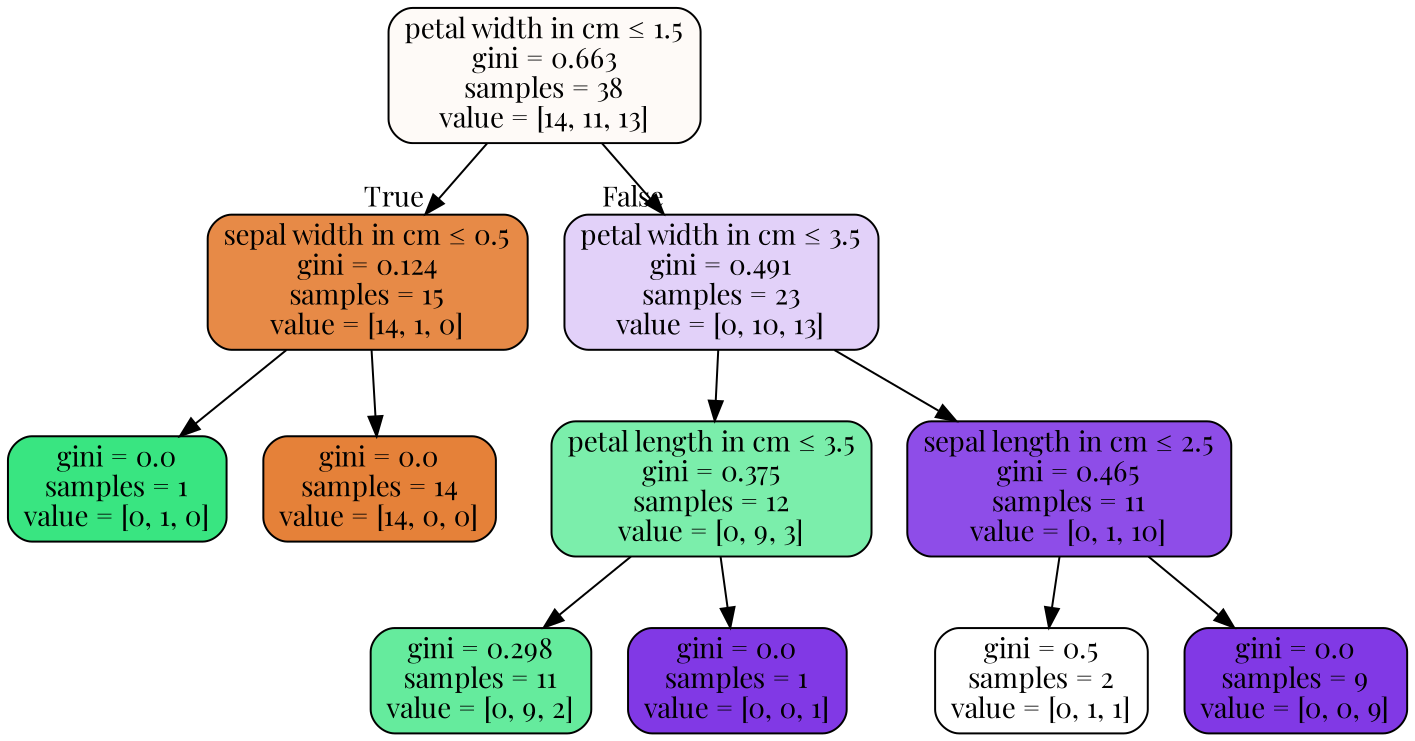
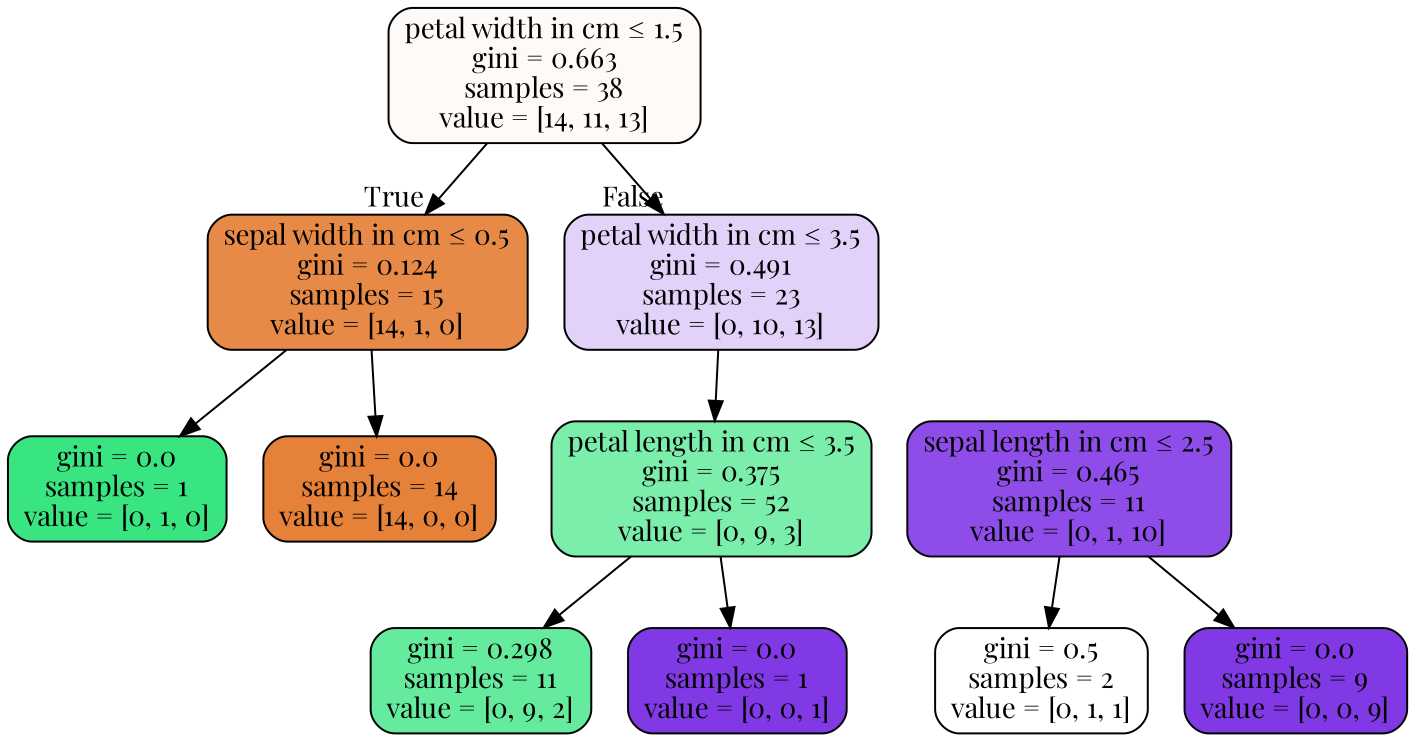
(887, 380) -> none
(712, 503) -> (712, 503)
